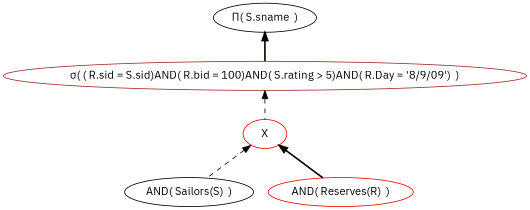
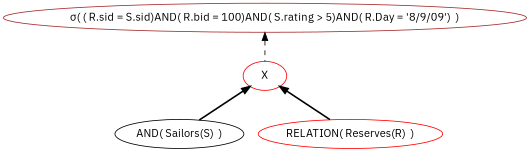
(265, 18) -> none
(226, 164) -> (221, 106)
(341, 192) -> (350, 134)
